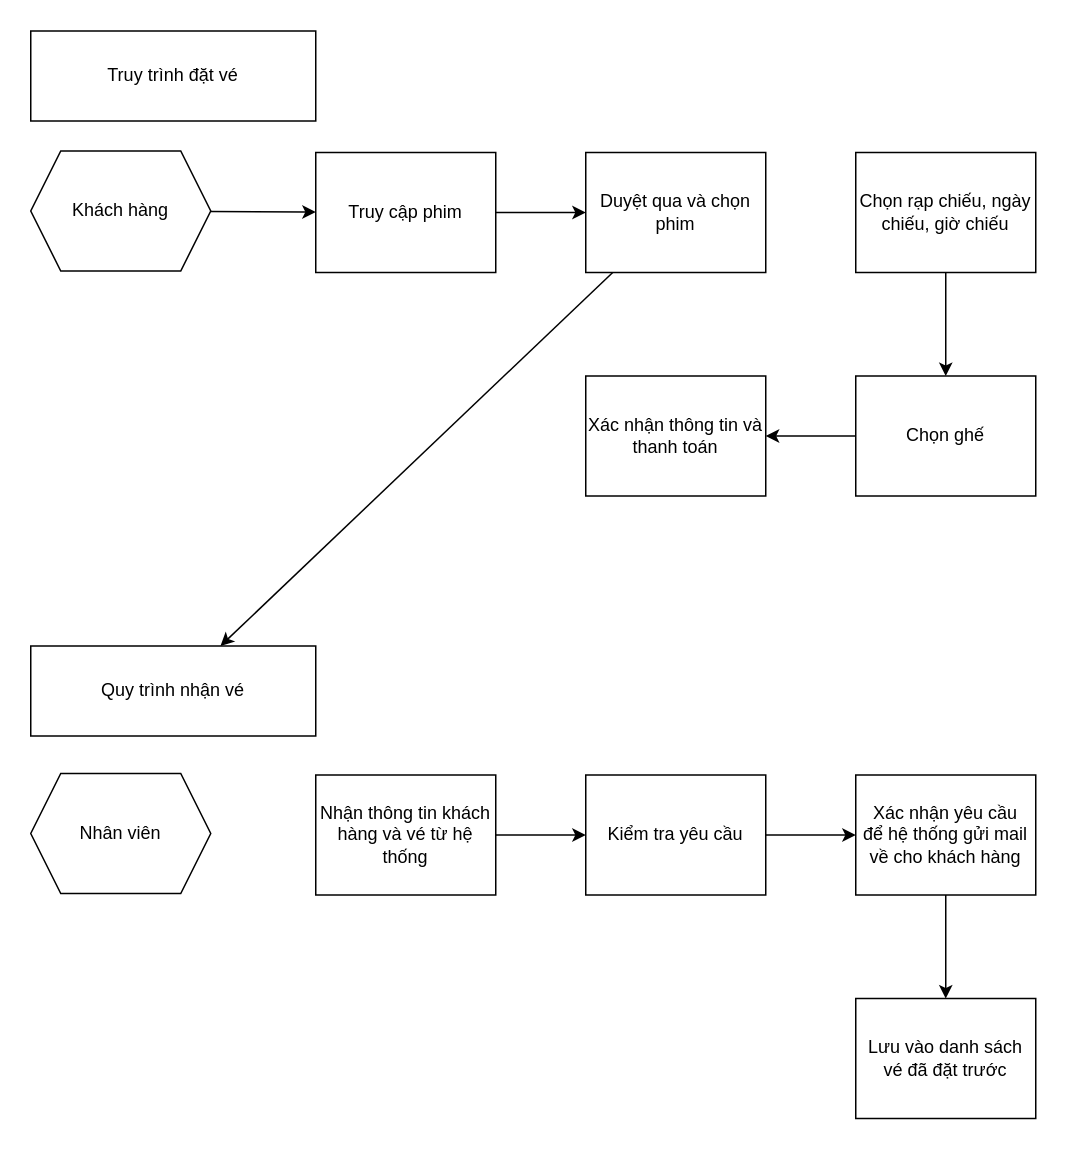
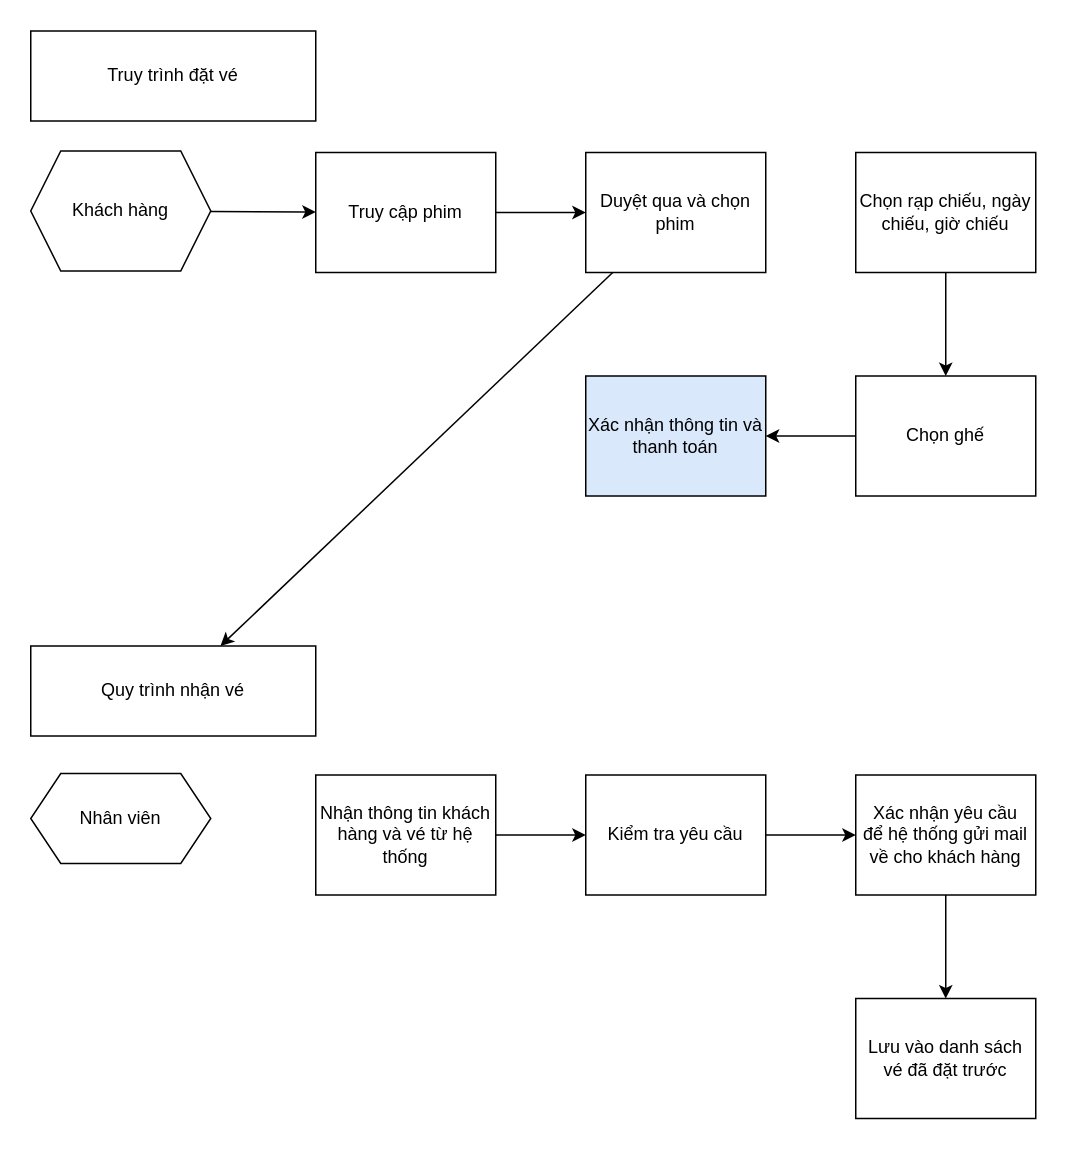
(676, 436) -> (676, 436)
(121, 833) -> (121, 818)
